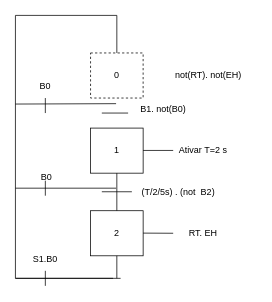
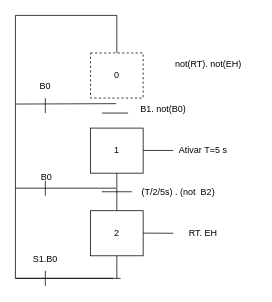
(208, 75) -> (208, 64)
(203, 150) -> (203, 150)
